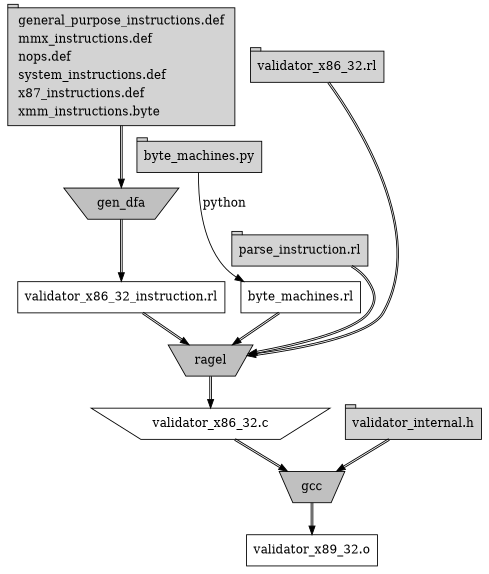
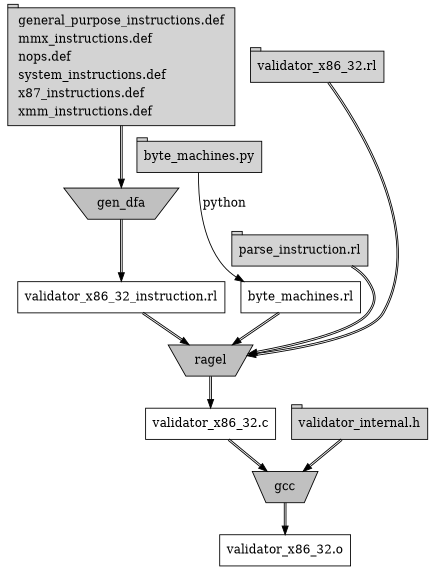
(89, 112) -> (85, 112)
(211, 424) -> (211, 424)
(312, 550) -> (285, 550)
